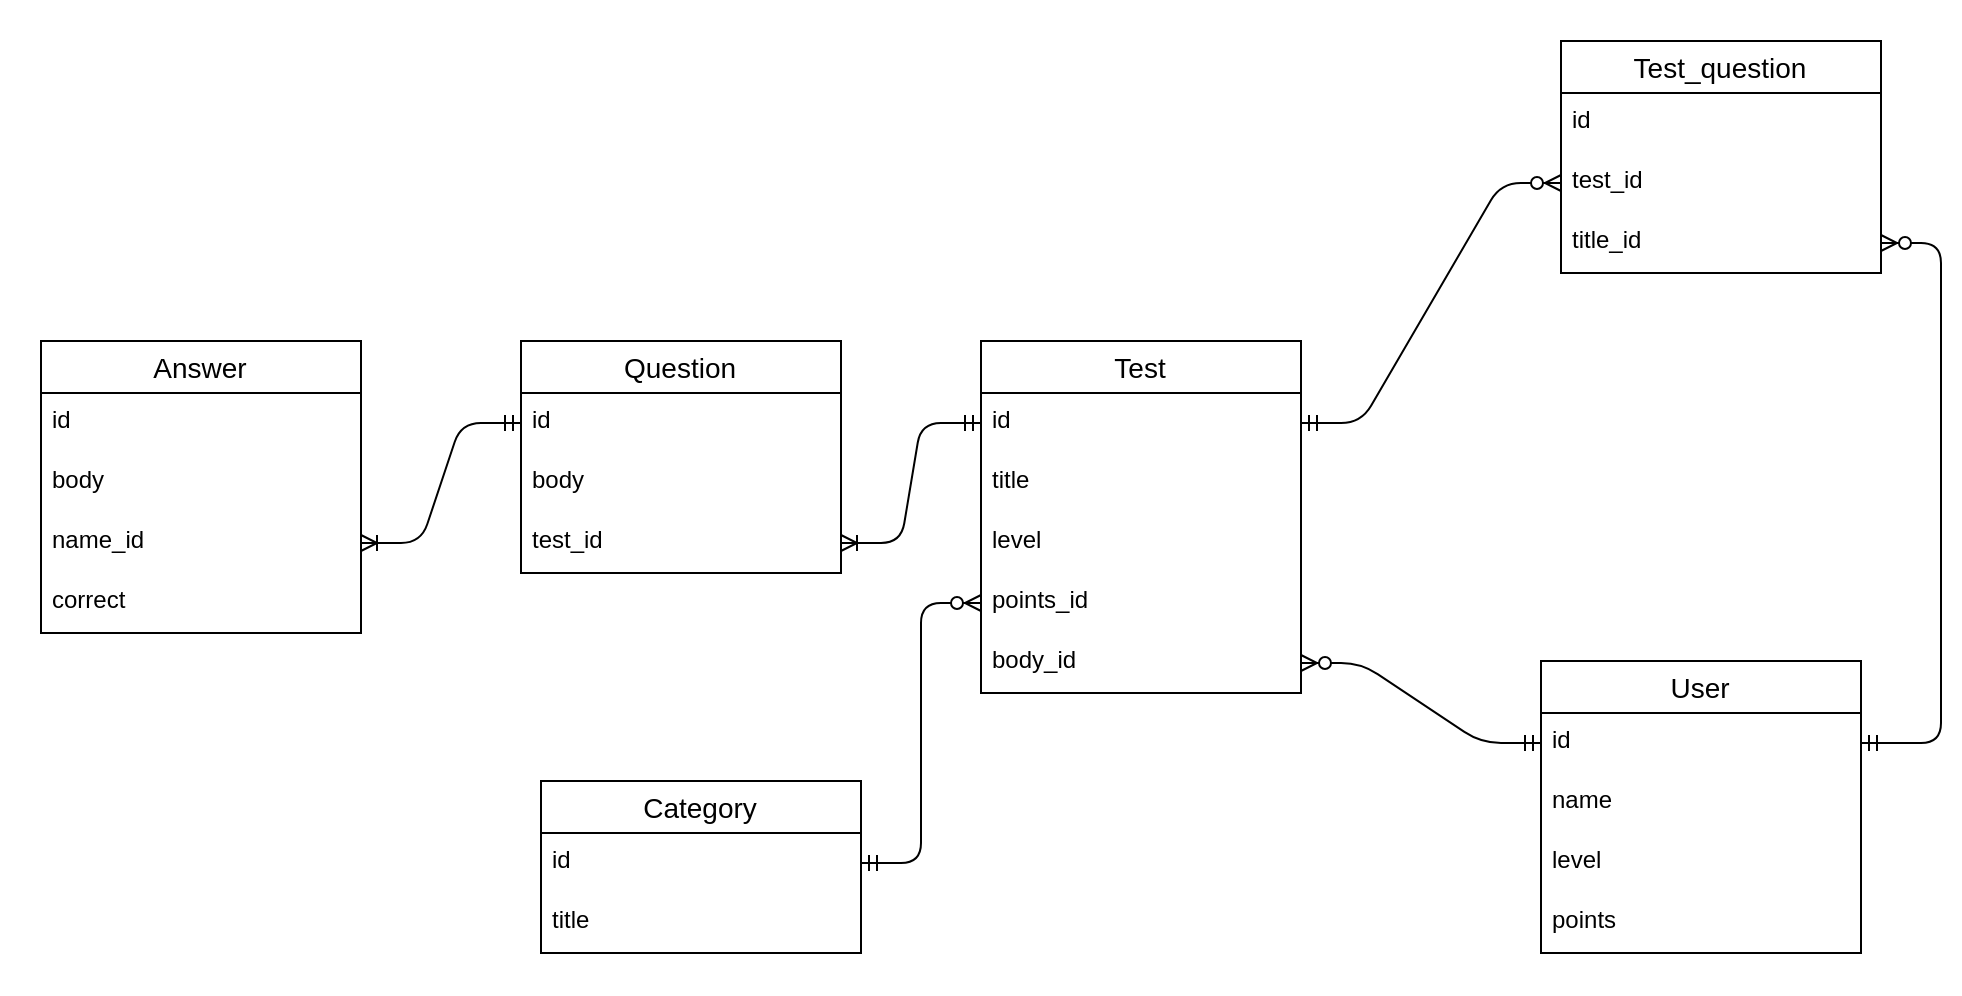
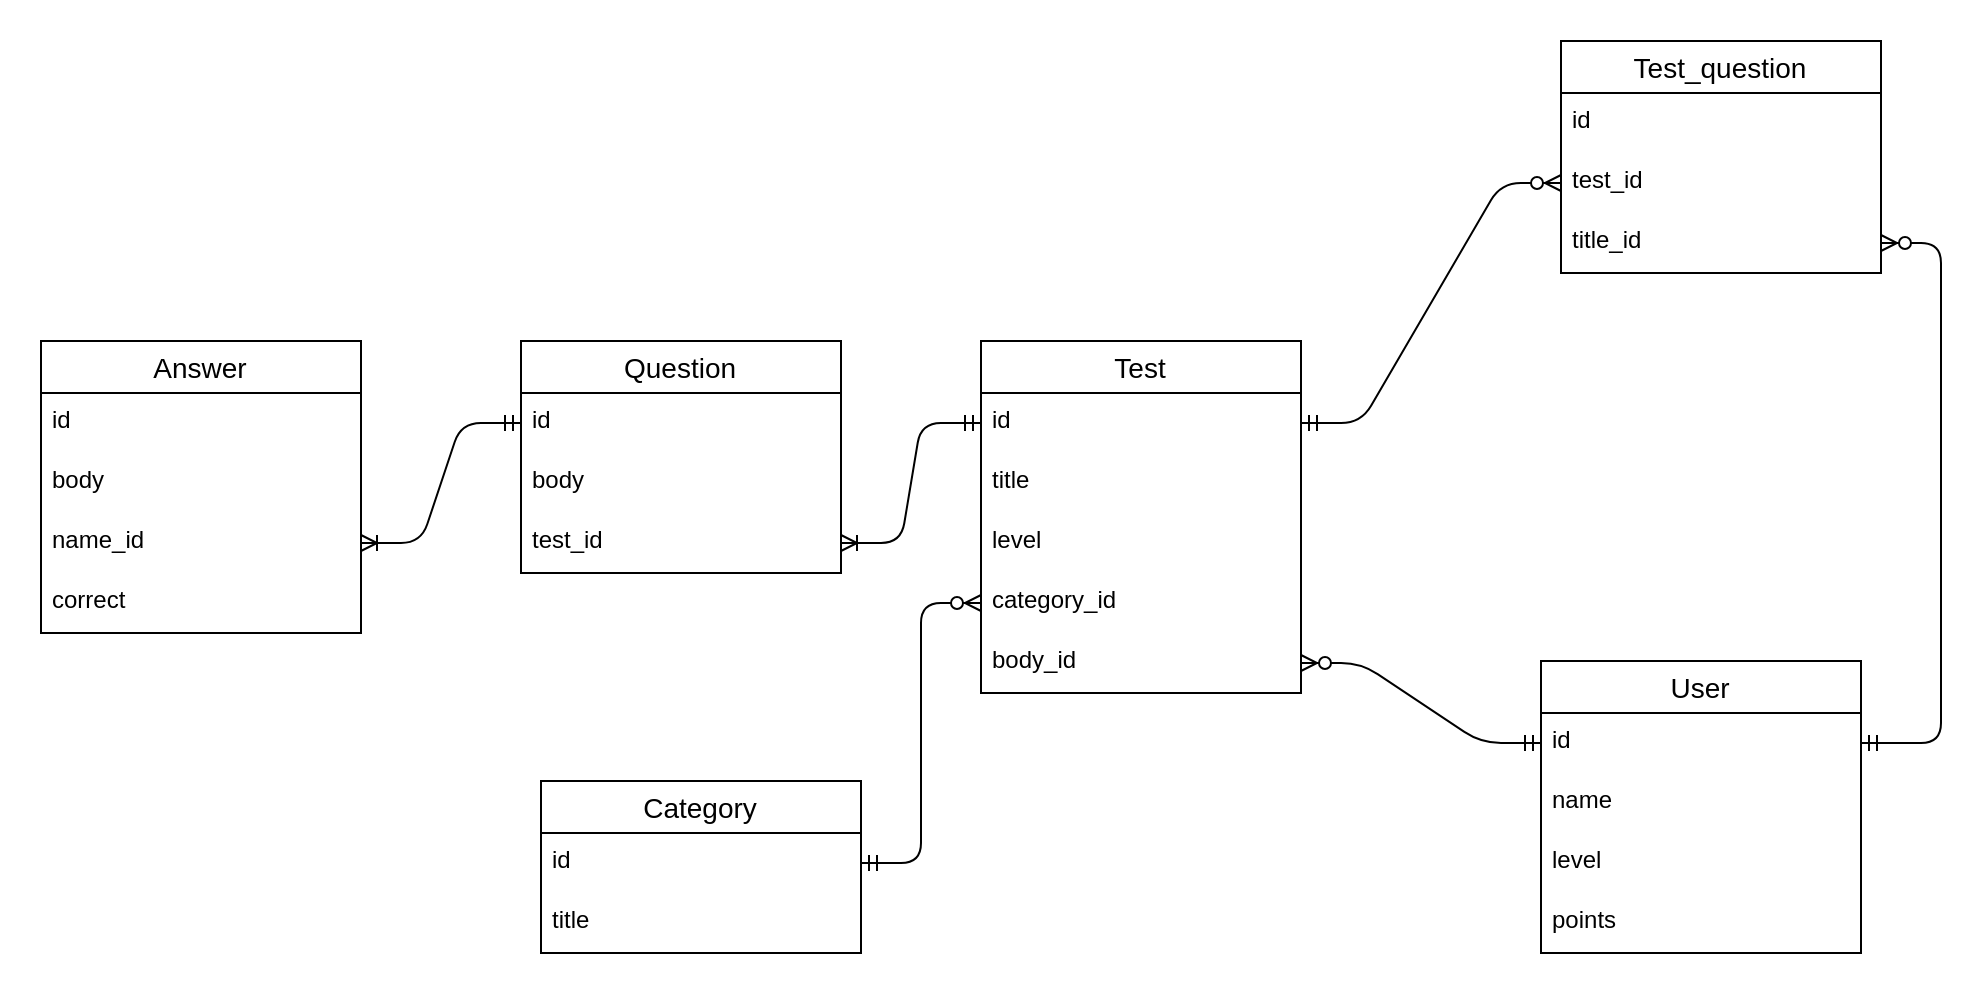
(1046, 600) -> (1063, 600)
